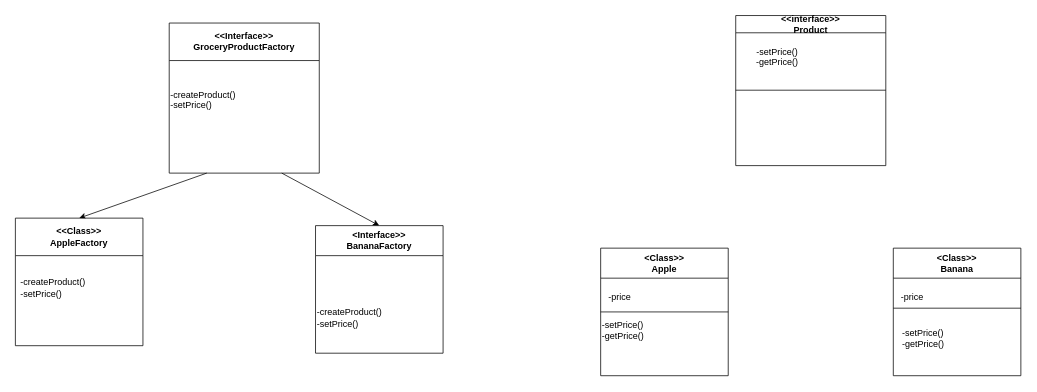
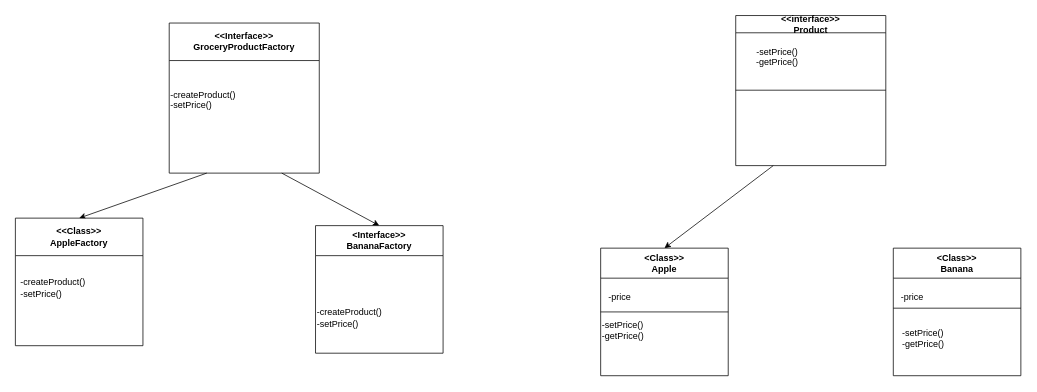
none -> (720, 205)
